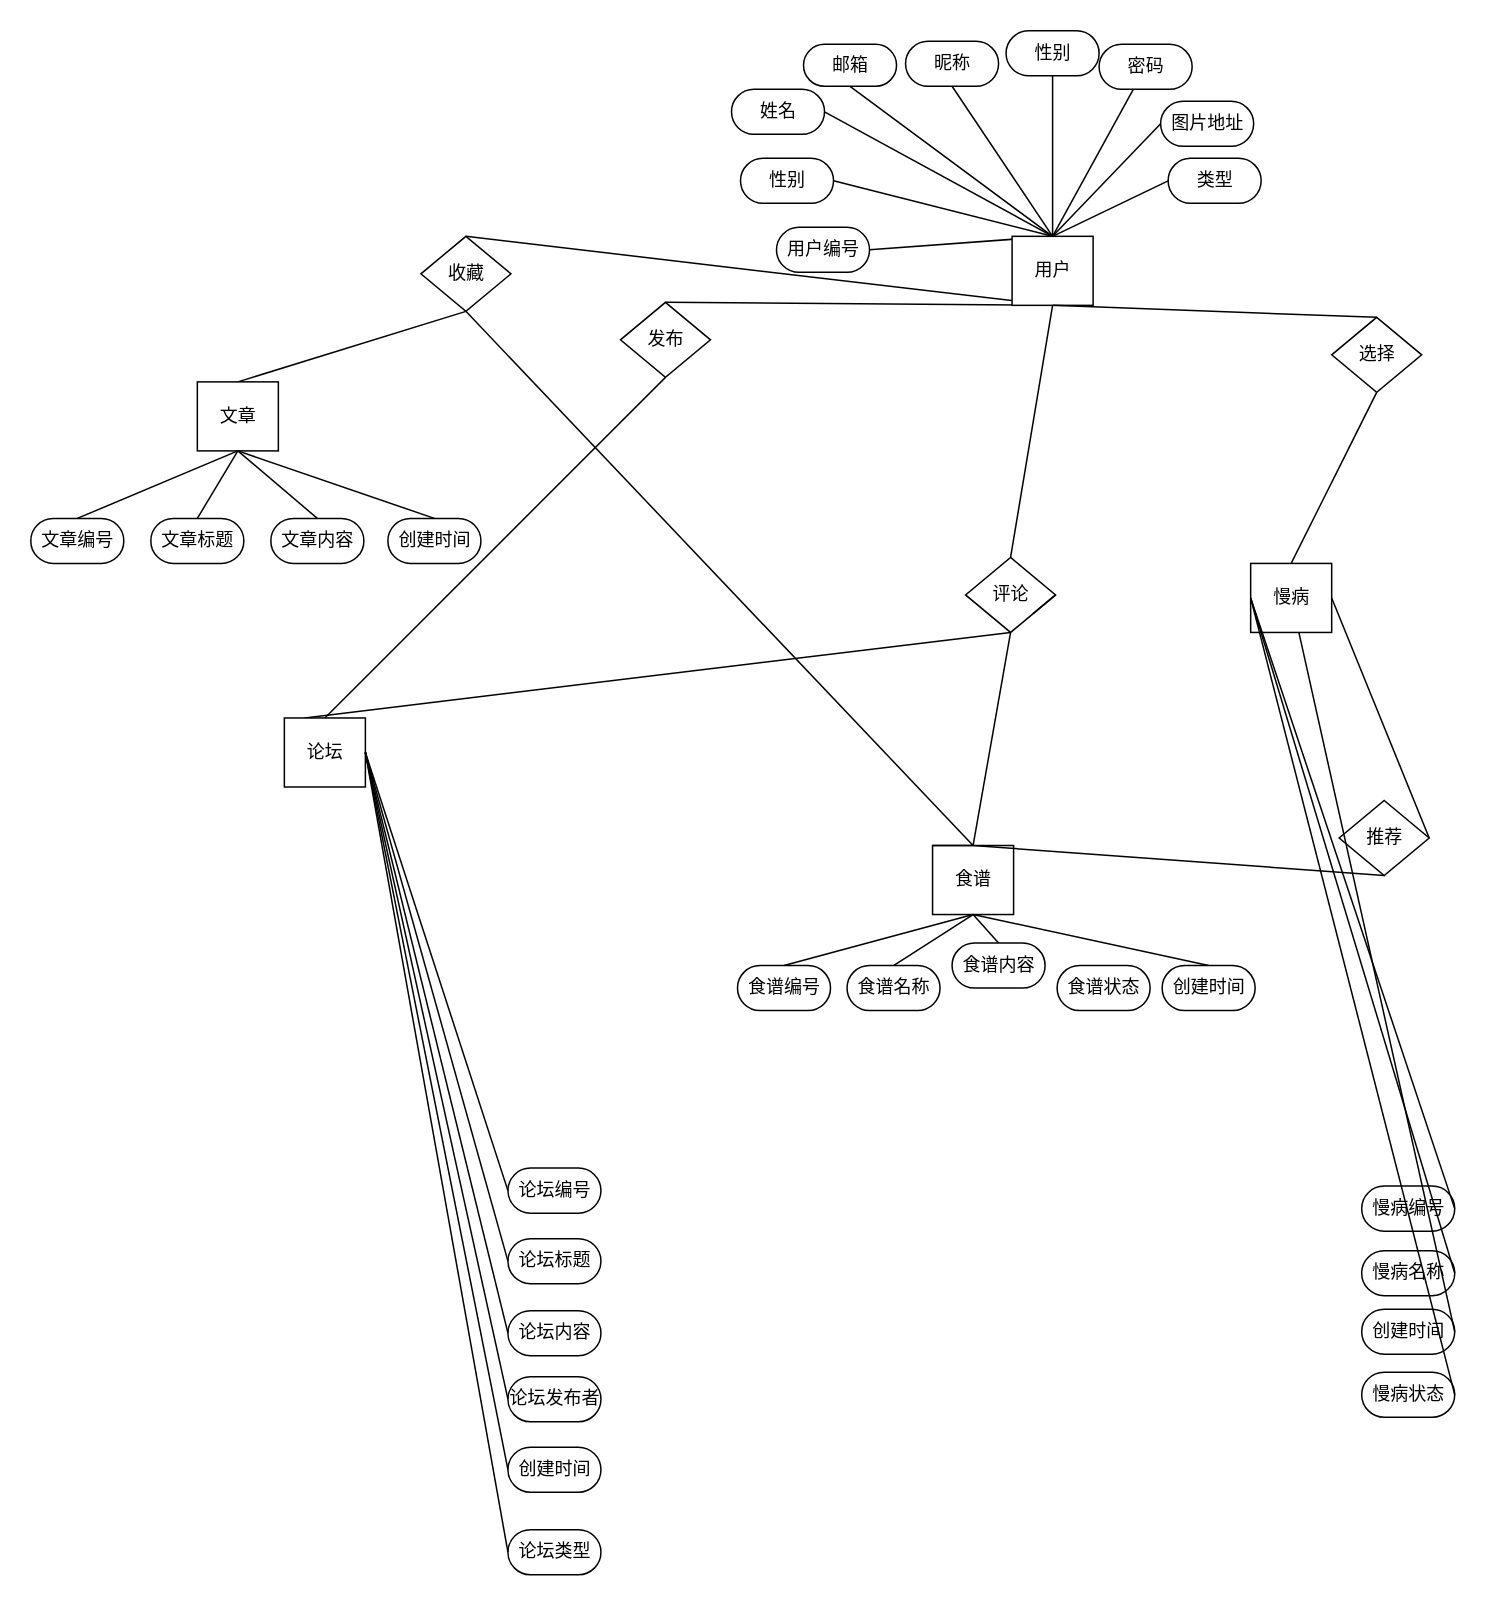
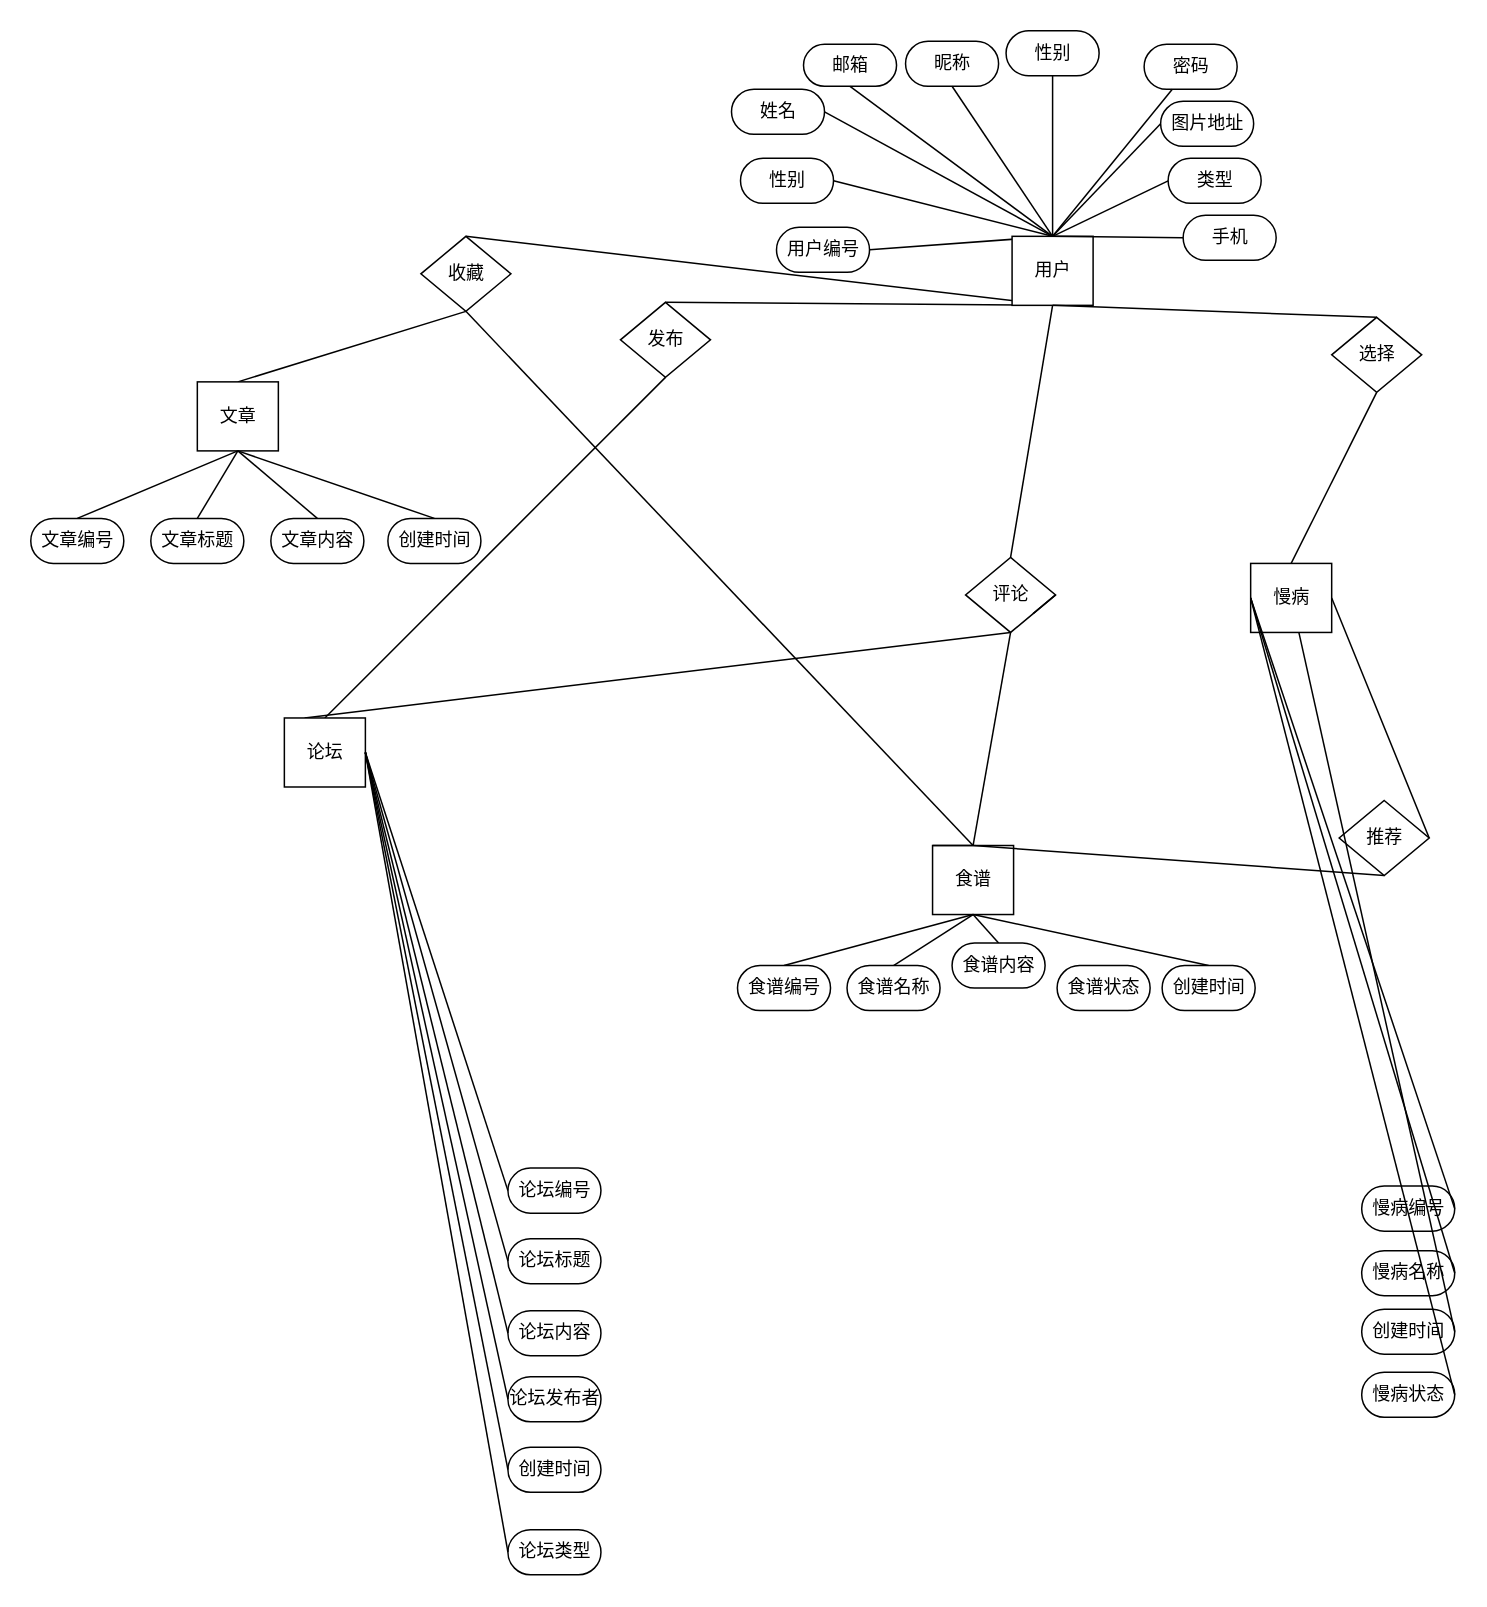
(1145, 67) -> (1190, 67)
none -> (1138, 237)
none -> (1229, 238)
